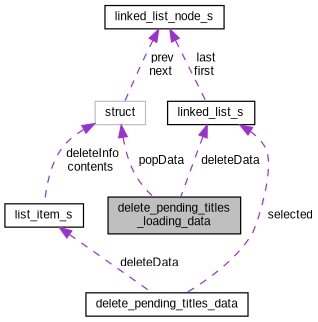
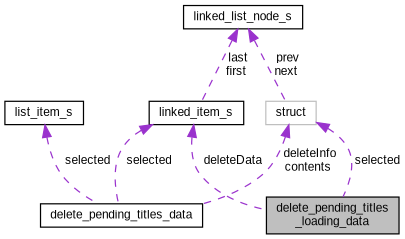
(211, 113) -> (196, 113)
(54, 161) -> (254, 181)
(160, 161) -> (376, 161)
(148, 263) -> (86, 161)
